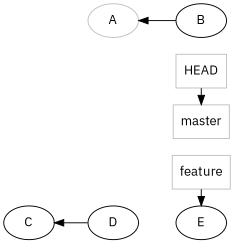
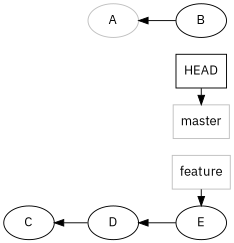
(201, 71) -> (201, 71)
none -> (162, 223)
